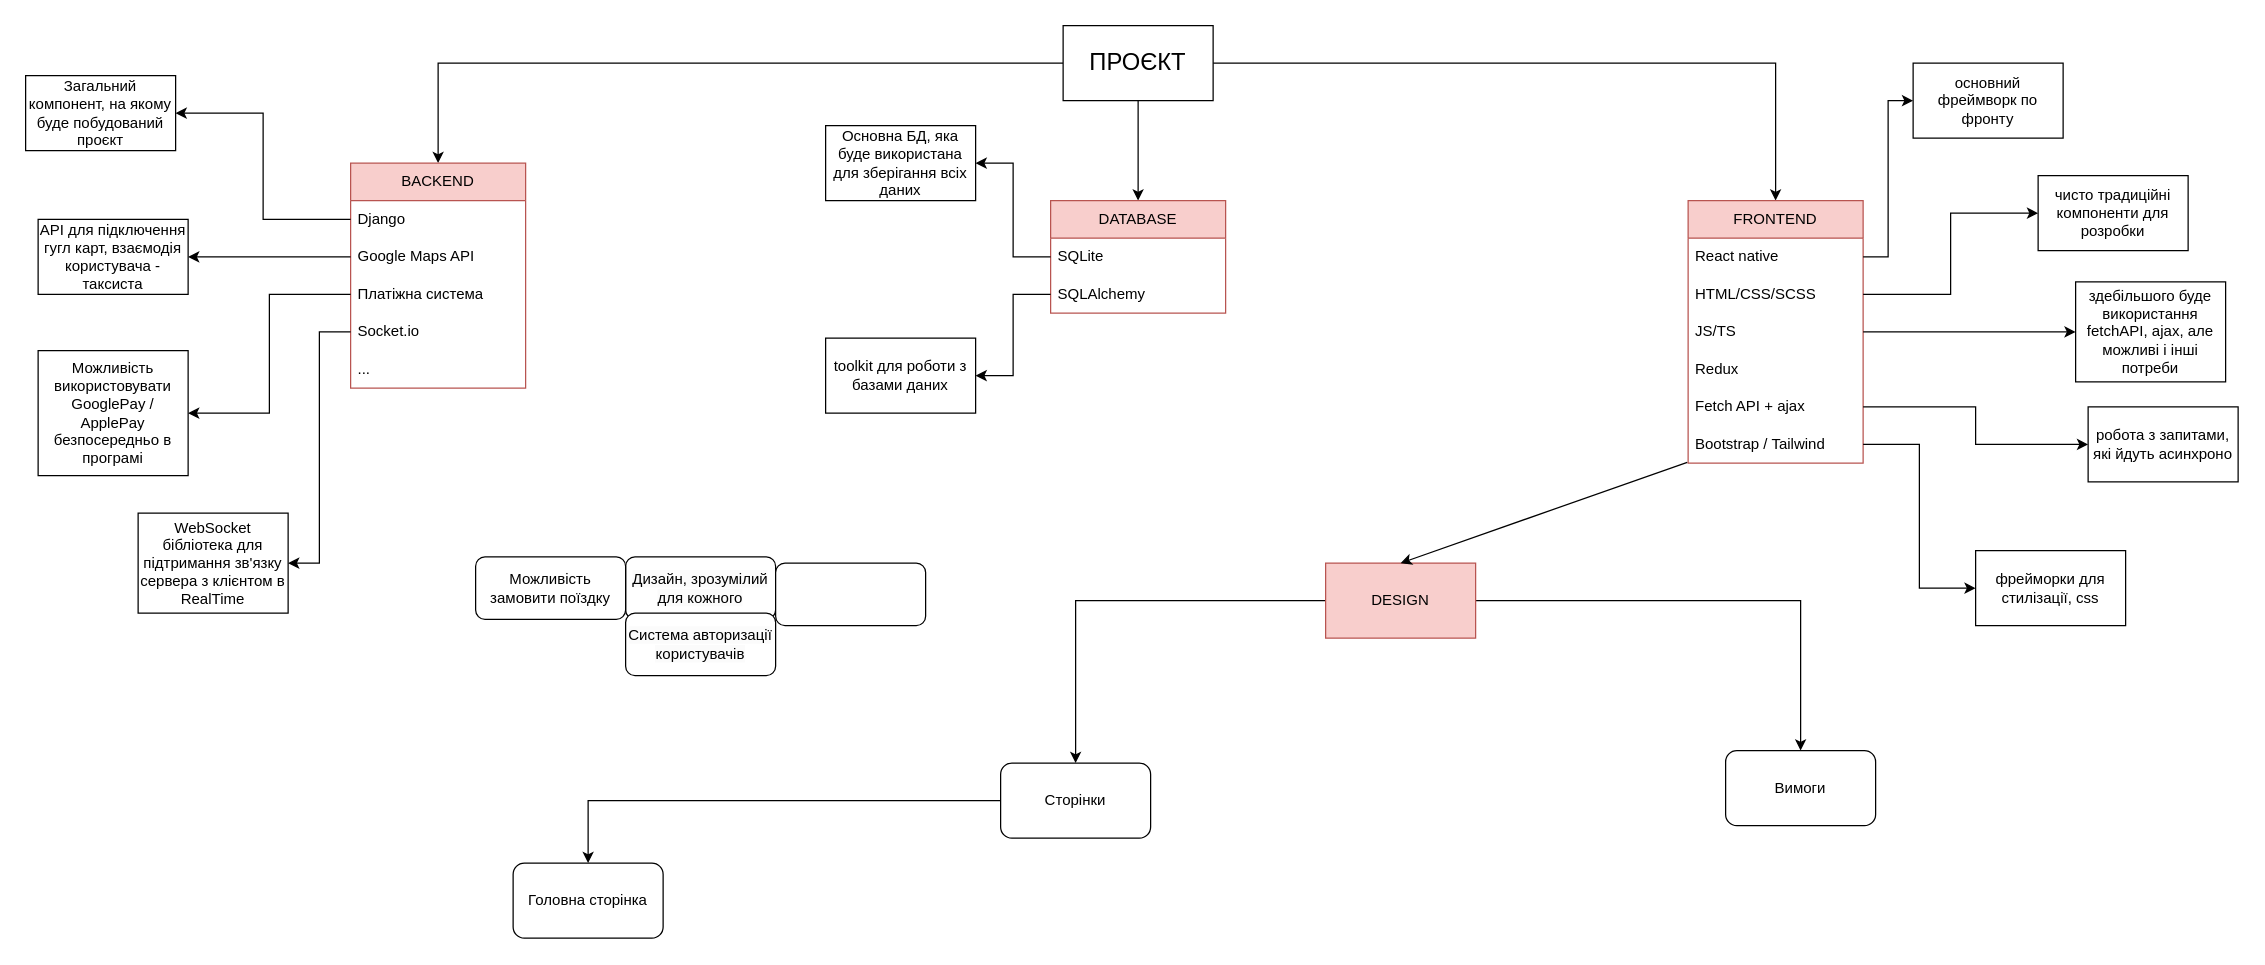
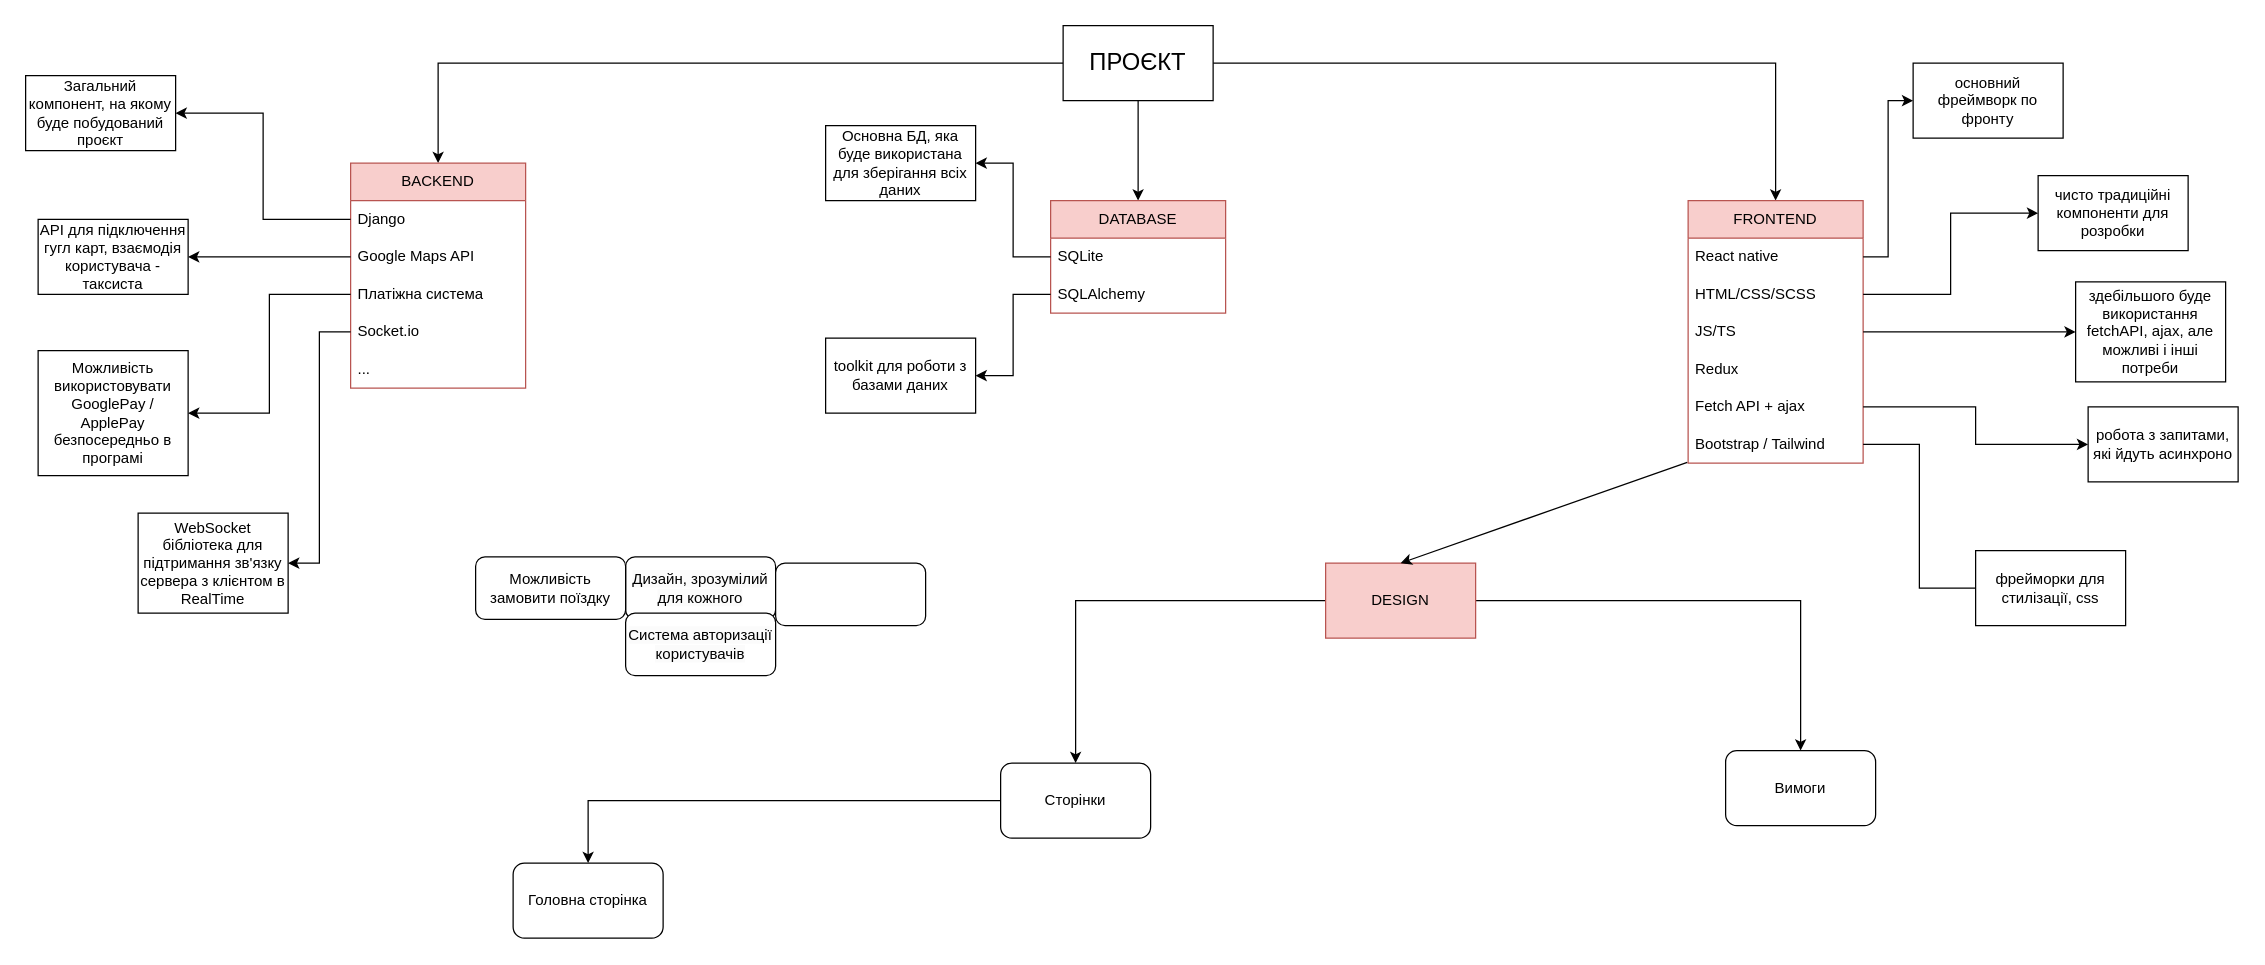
(1966, 588) -> (1969, 588)
